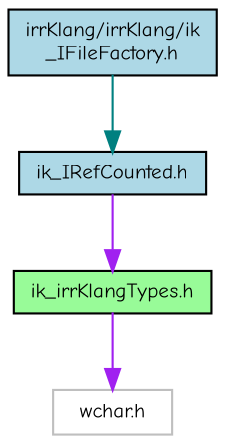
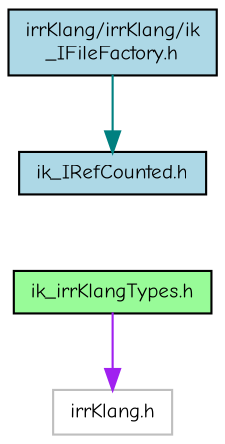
(113, 222) -> none
(113, 412) -> (113, 412)
